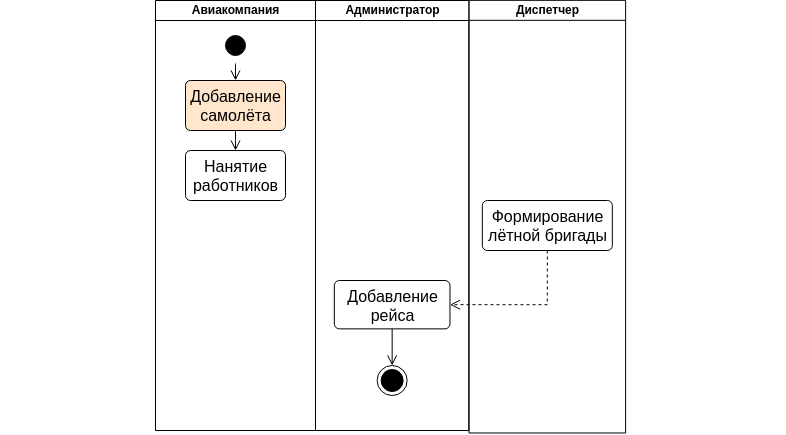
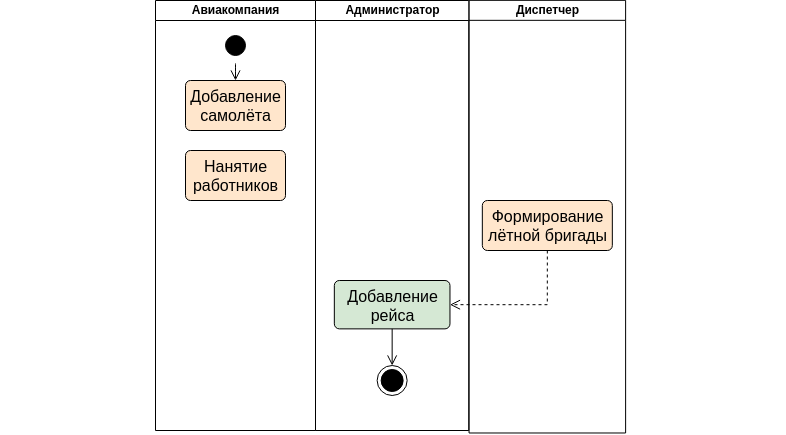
(236, 141) -> none
(236, 176) -> (236, 176)
(547, 226) -> (547, 226)
(392, 305) -> (392, 305)
